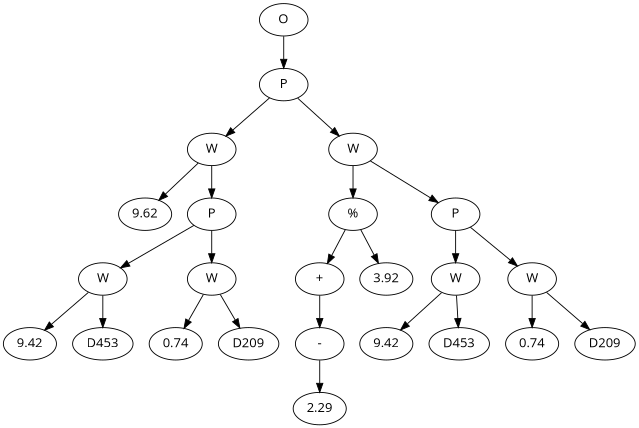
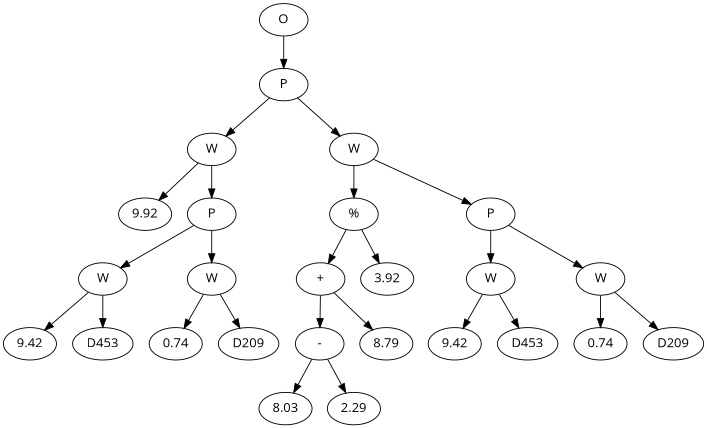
(145, 214) -> (145, 214)
none -> (386, 344)
none -> (286, 409)
